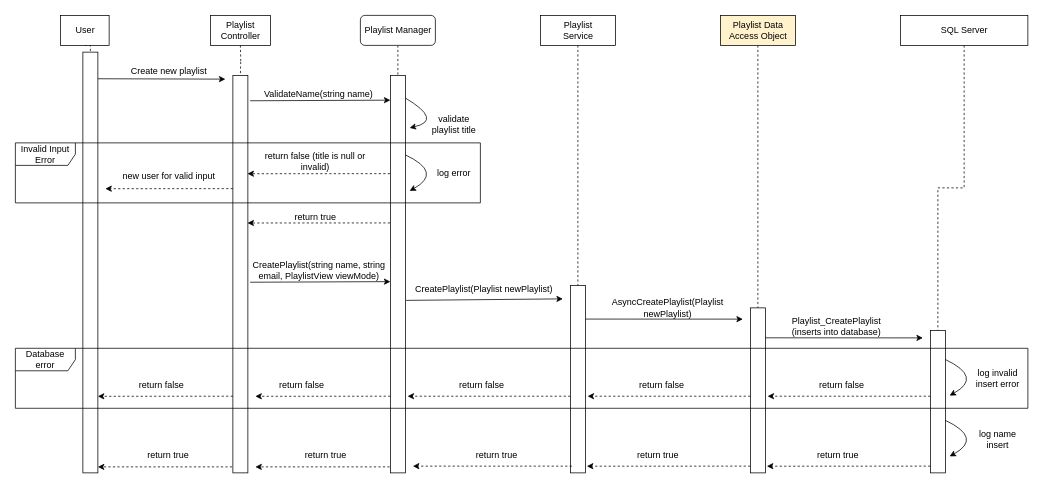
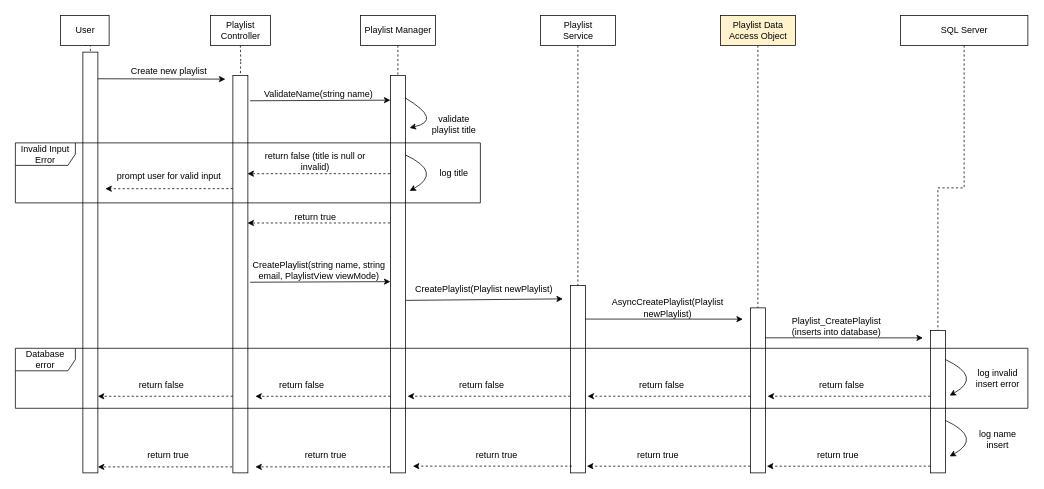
(398, 30) -> (398, 30)
(454, 173) -> (454, 173)
(169, 177) -> (169, 177)
